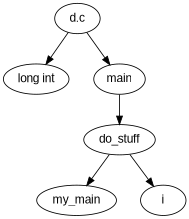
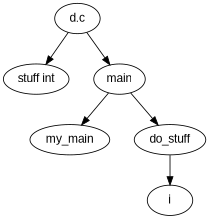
(36, 79) -> (36, 79)
(101, 167) -> (98, 106)
